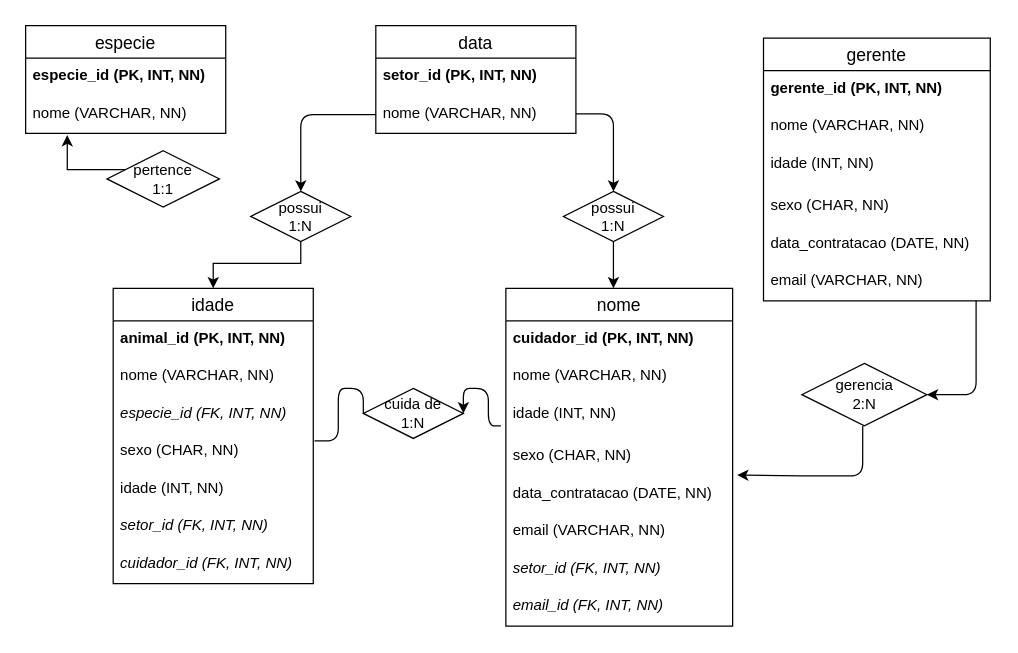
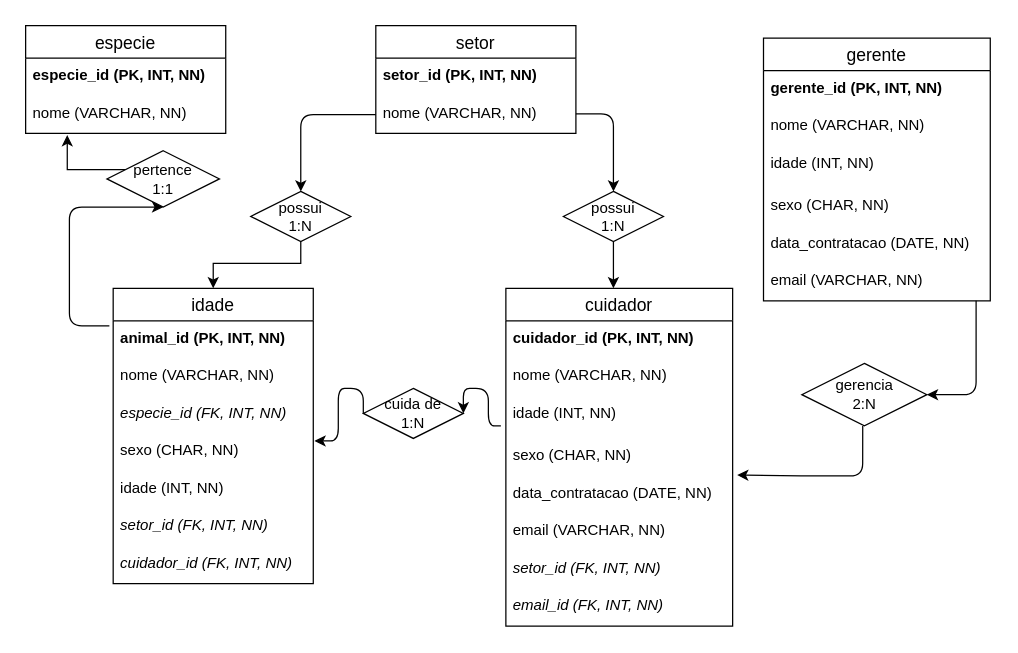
(475, 43) -> (475, 43)
none -> (69, 244)
(618, 305) -> (618, 305)
(325, 441) -> (330, 441)
